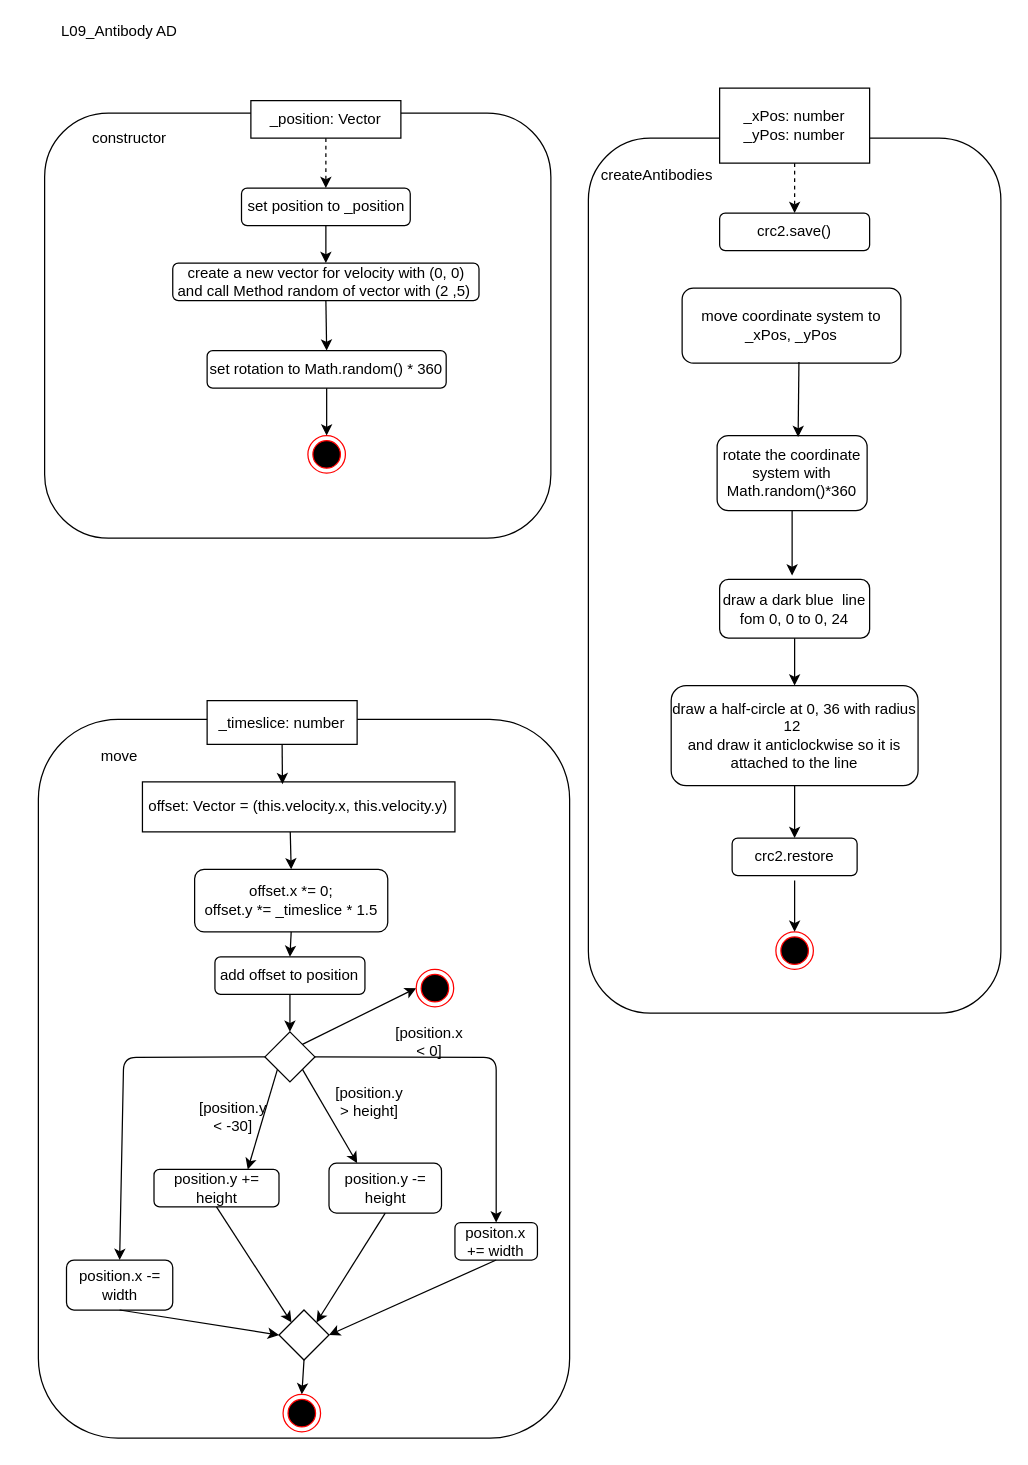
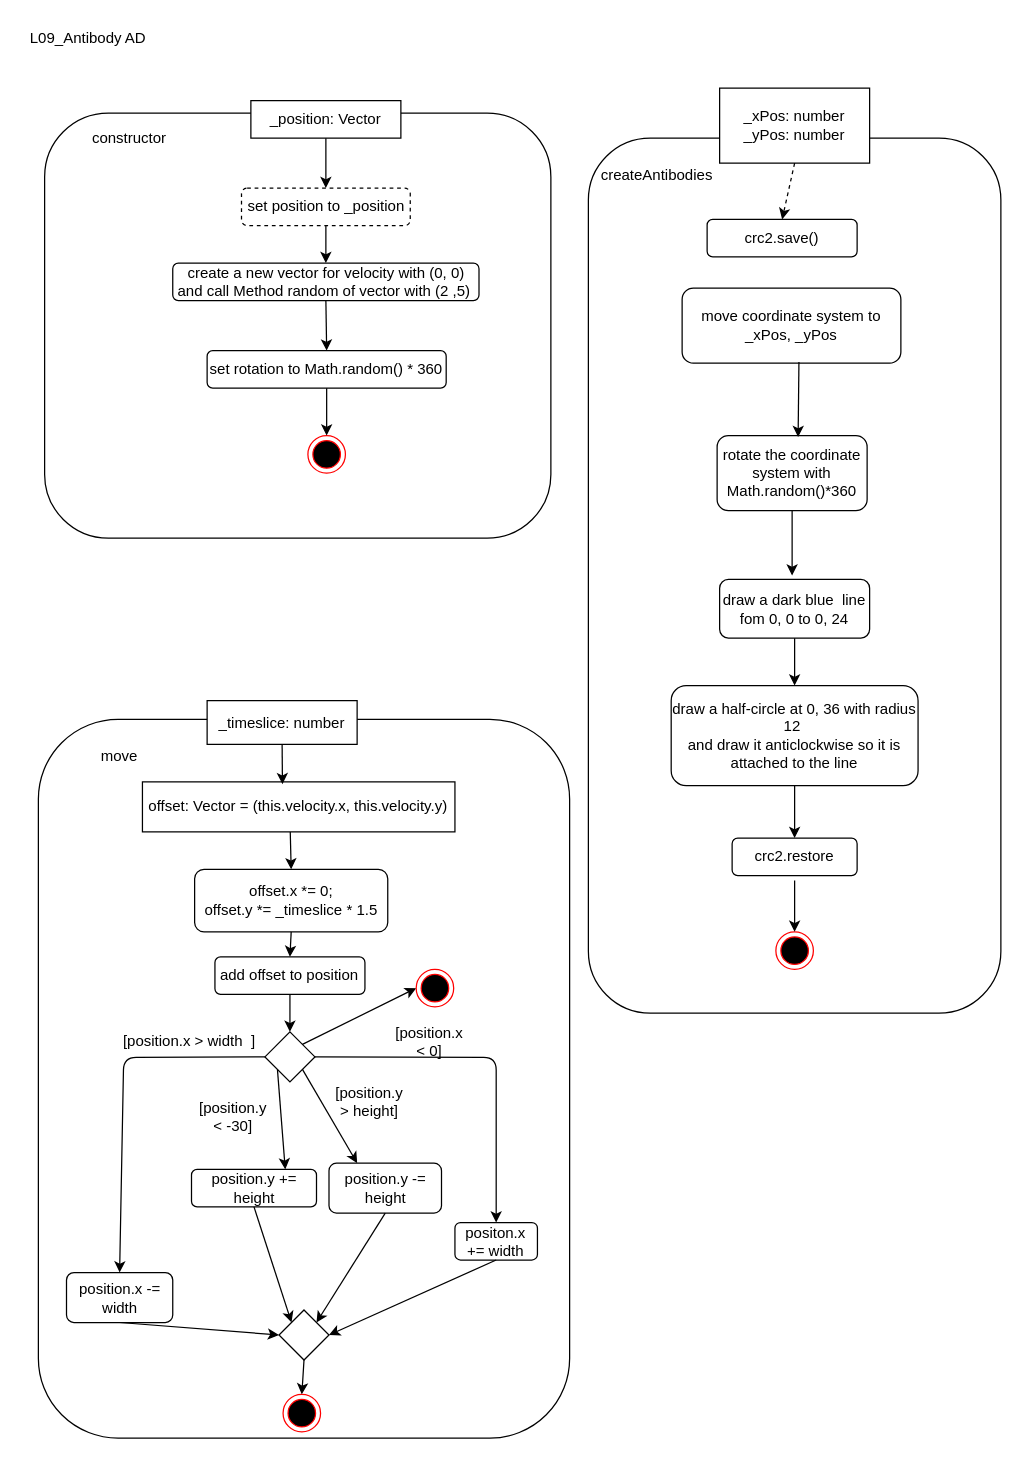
(119, 32) -> (88, 38)
(326, 158) -> (326, 158)
(326, 207) -> (326, 207)
(794, 232) -> (782, 238)
none -> (190, 1041)
(216, 1188) -> (254, 1188)
(119, 1285) -> (119, 1298)
